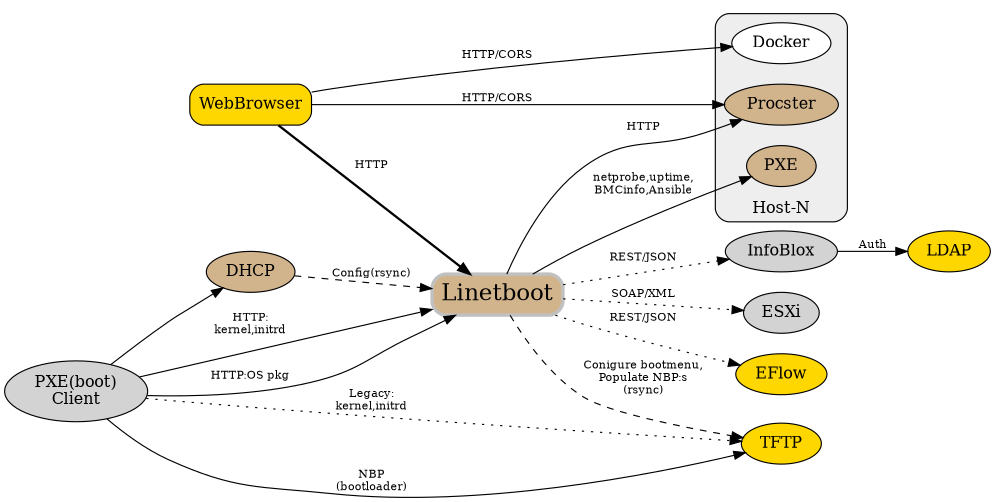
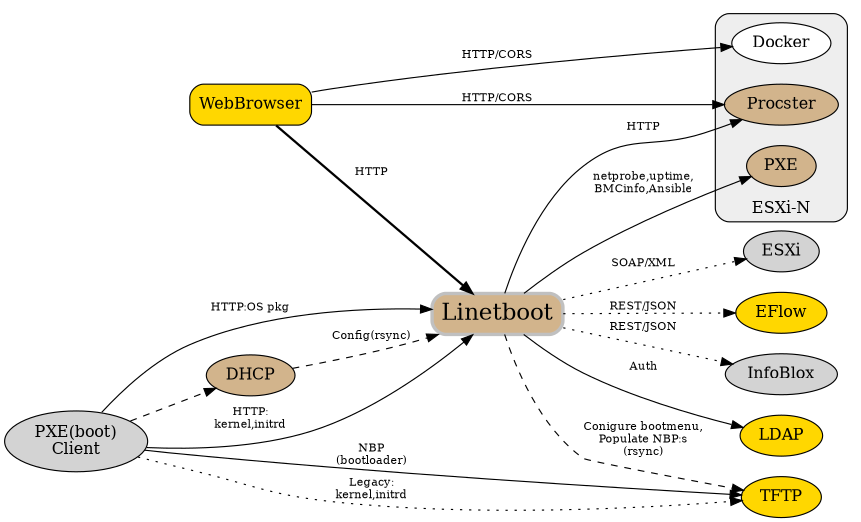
(781, 209) -> (781, 209)
(867, 251) -> (623, 390)
(161, 327) -> (168, 407)
